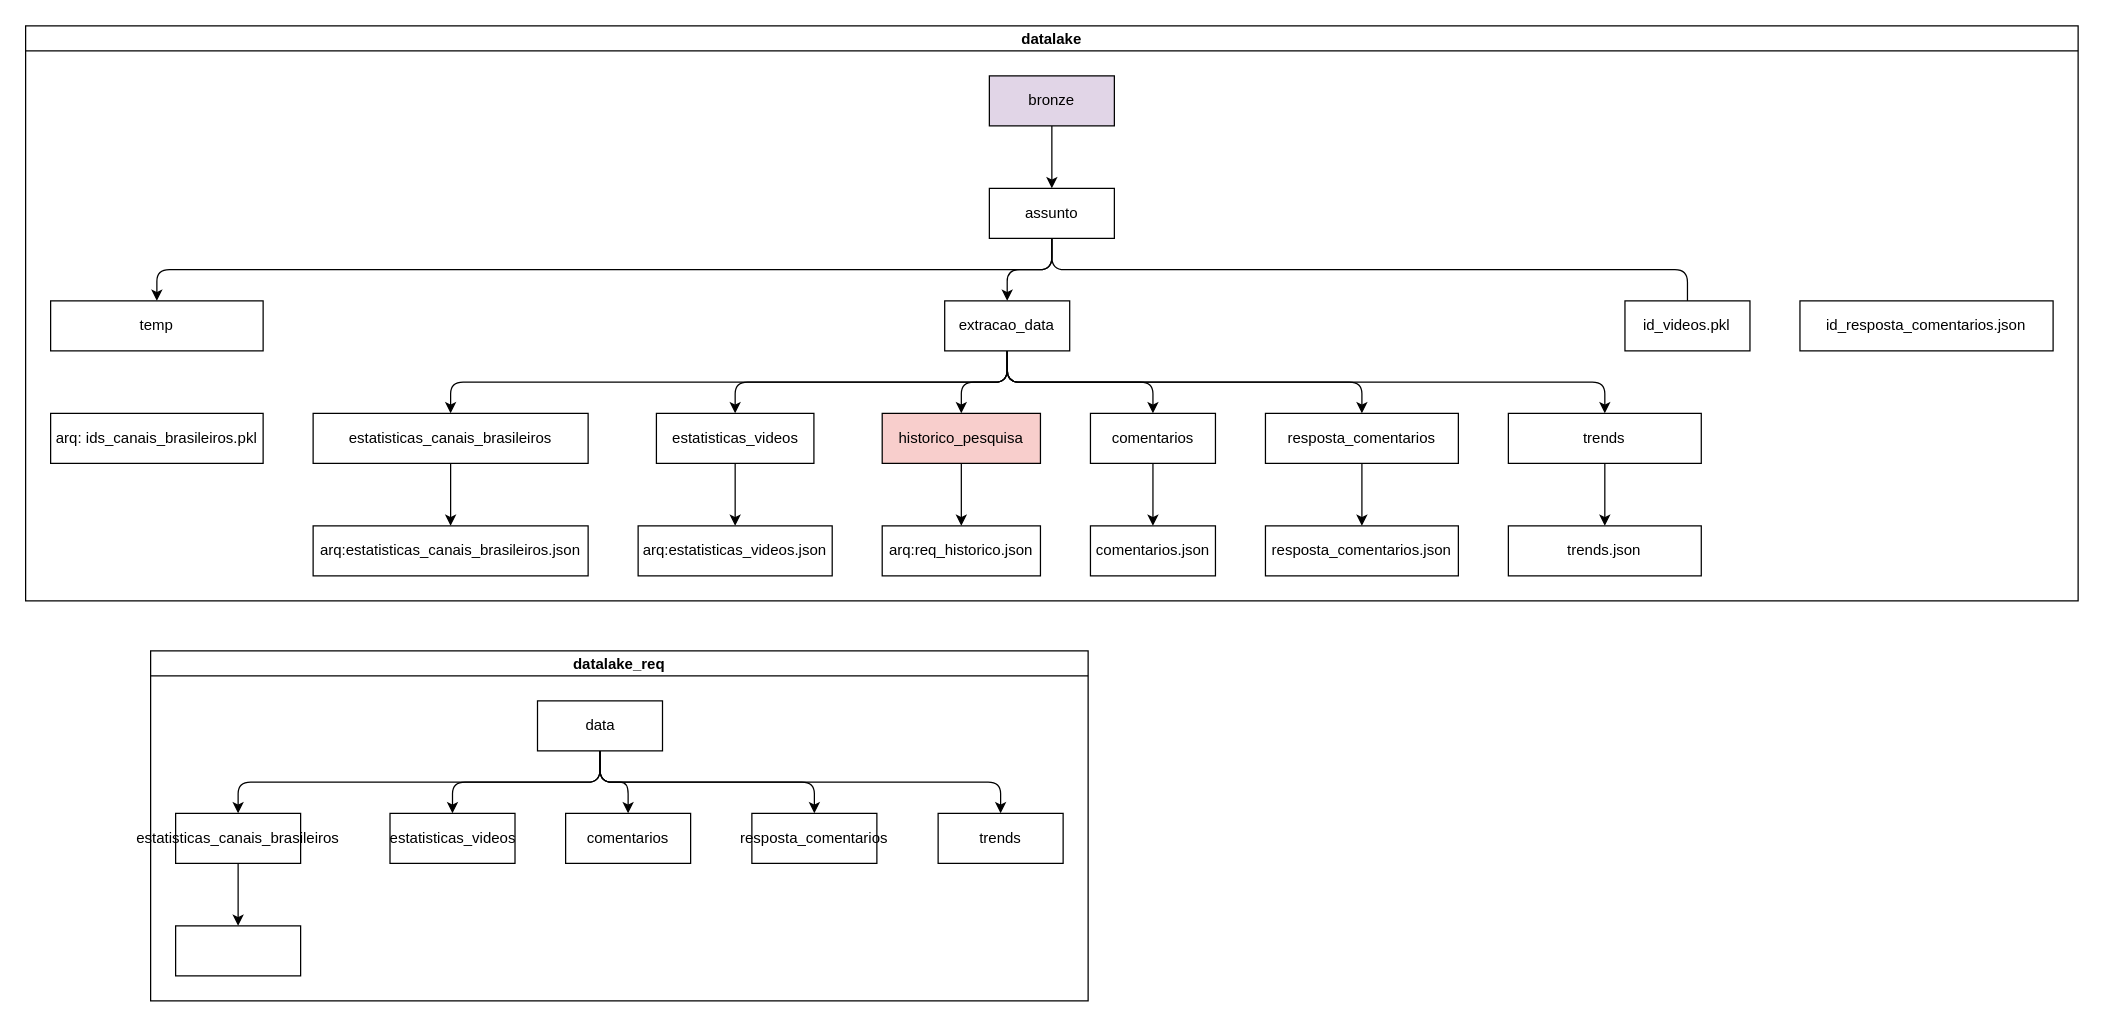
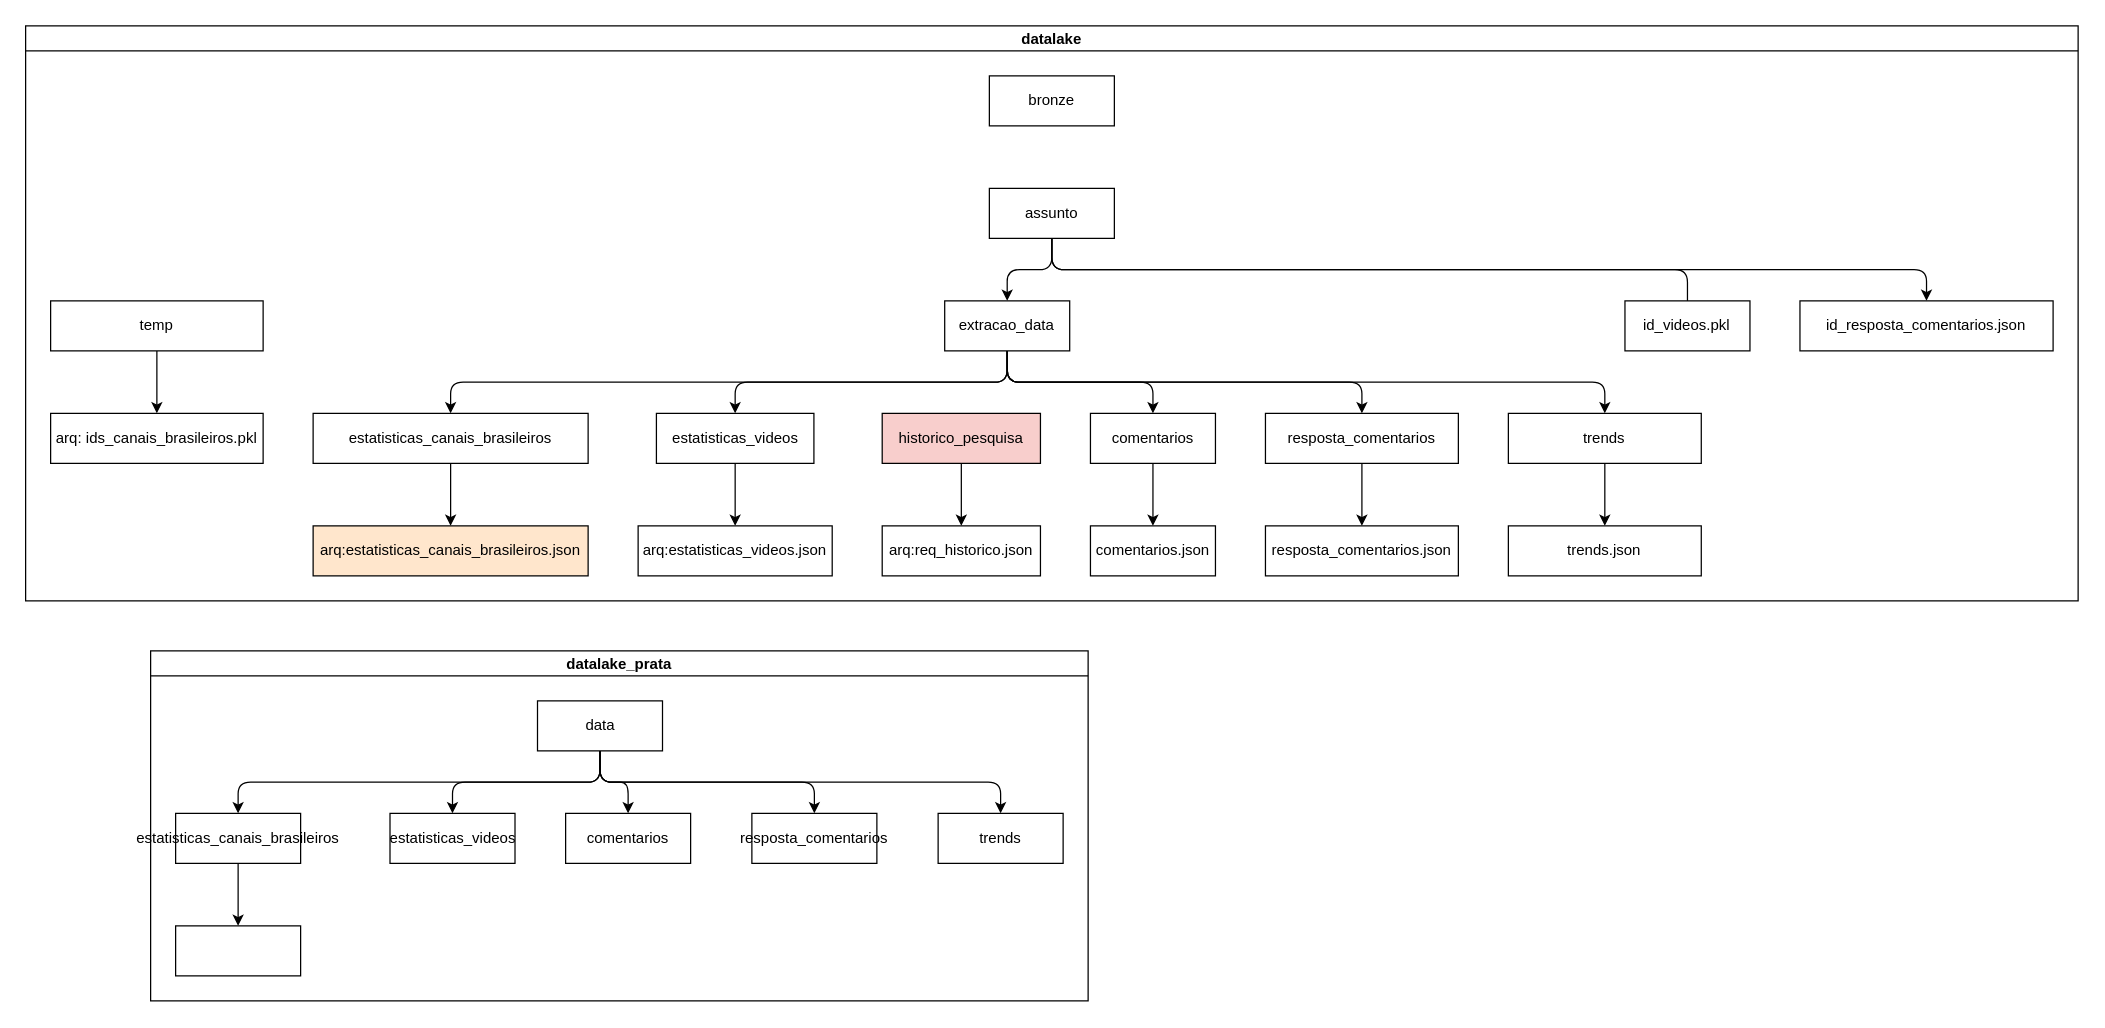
(1052, 101) -> (1052, 101)
(1052, 152) -> none
(578, 269) -> none
none -> (1811, 269)
none -> (157, 377)
(961, 395) -> none
(451, 551) -> (451, 551)
(619, 664) -> (619, 664)
